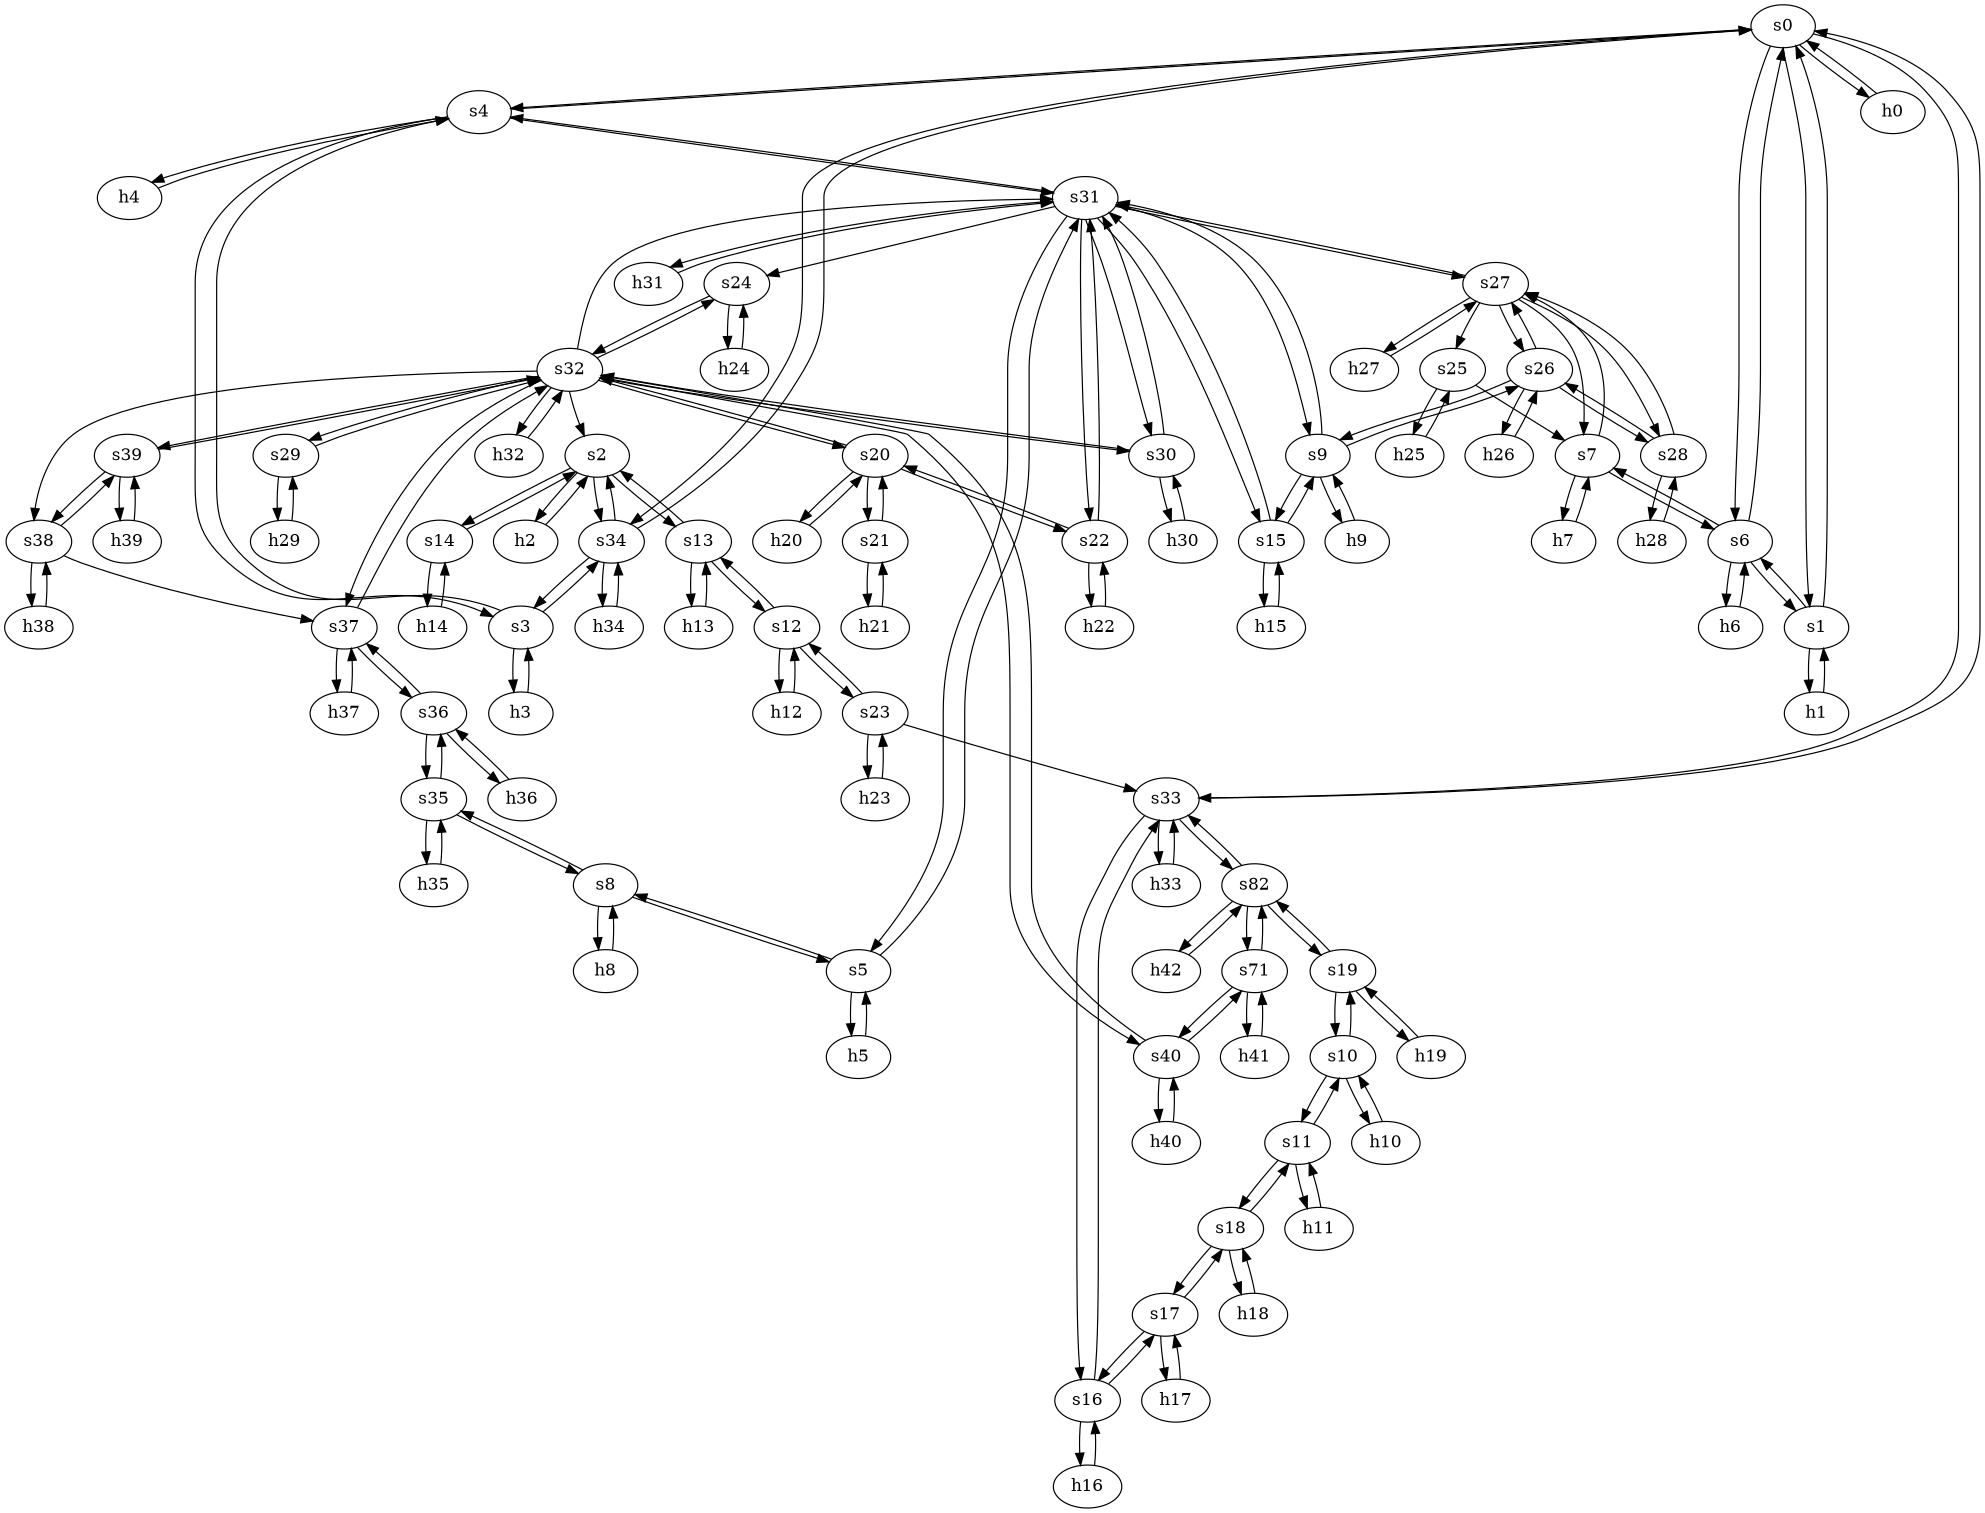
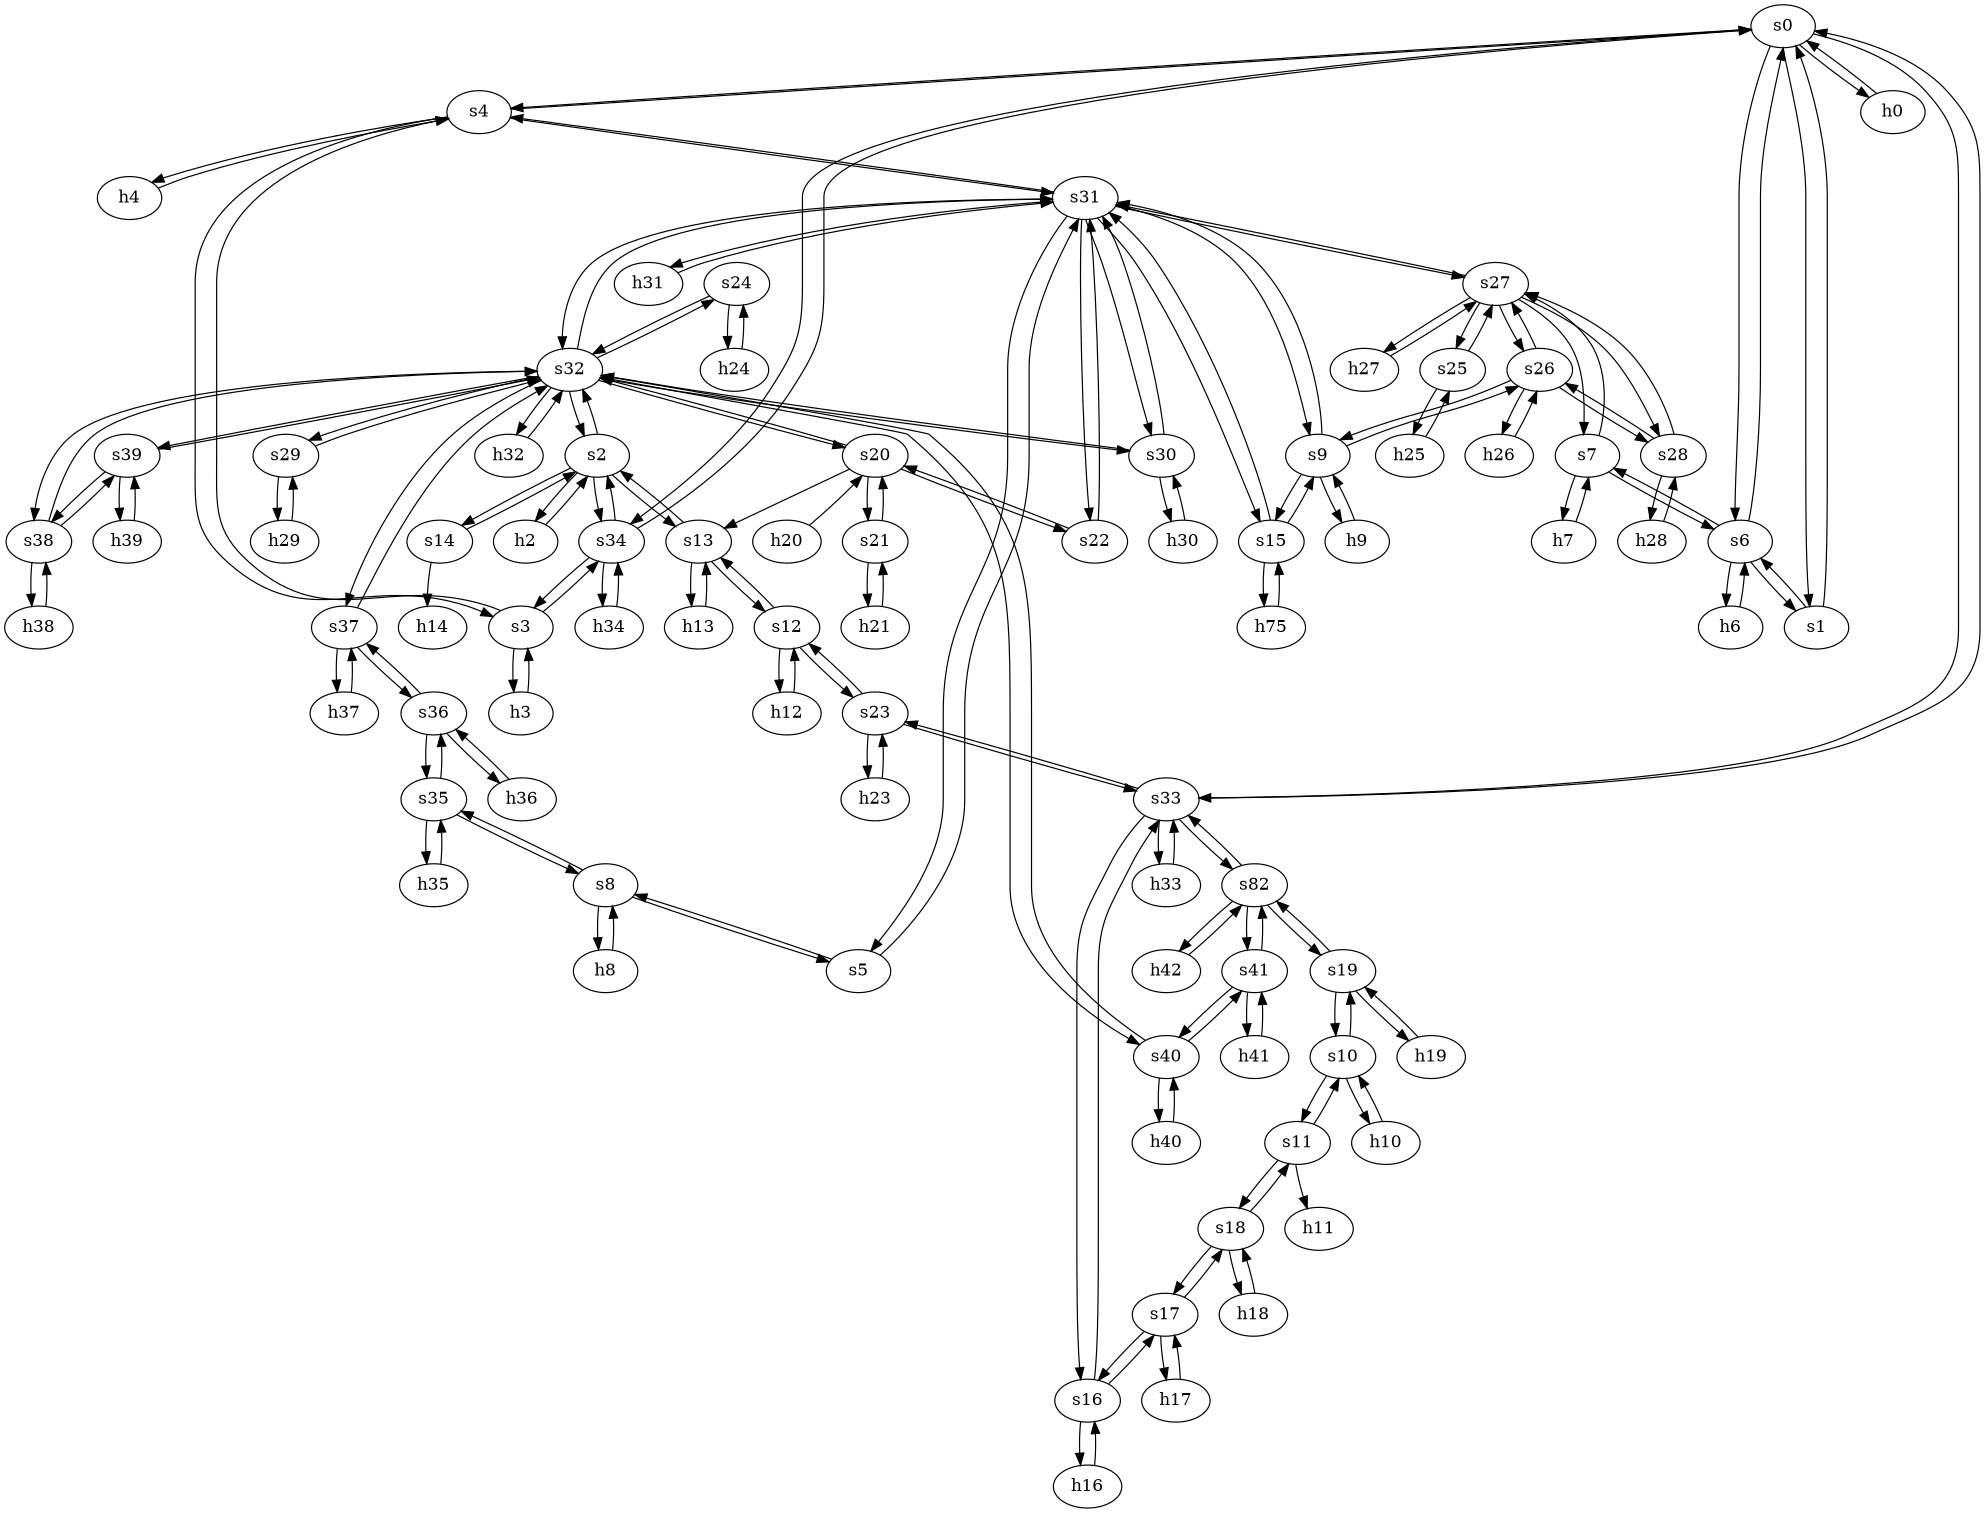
(917, 240) -> (777, 213)
(1507, 405) -> (1478, 334)
none -> (593, 417)
(830, 492) -> (792, 496)
(444, 589) -> none
(181, 592) -> (257, 389)
(1100, 628) -> none
(1271, 628) -> (1271, 628)
(1817, 713) -> none
none -> (1028, 756)
(1255, 971) -> (1255, 971)
(859, 1057) -> none
(1318, 1191) -> none
